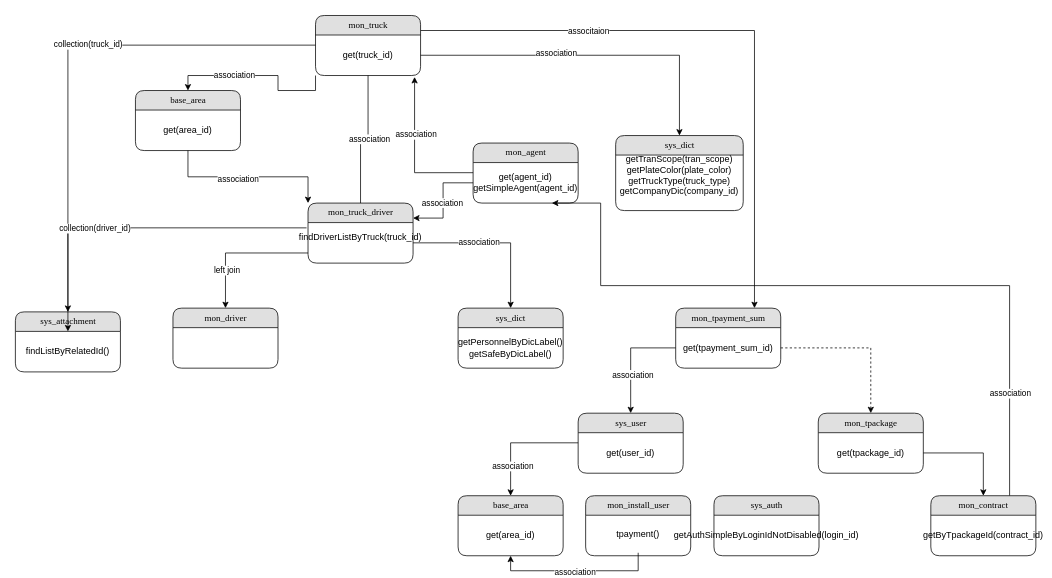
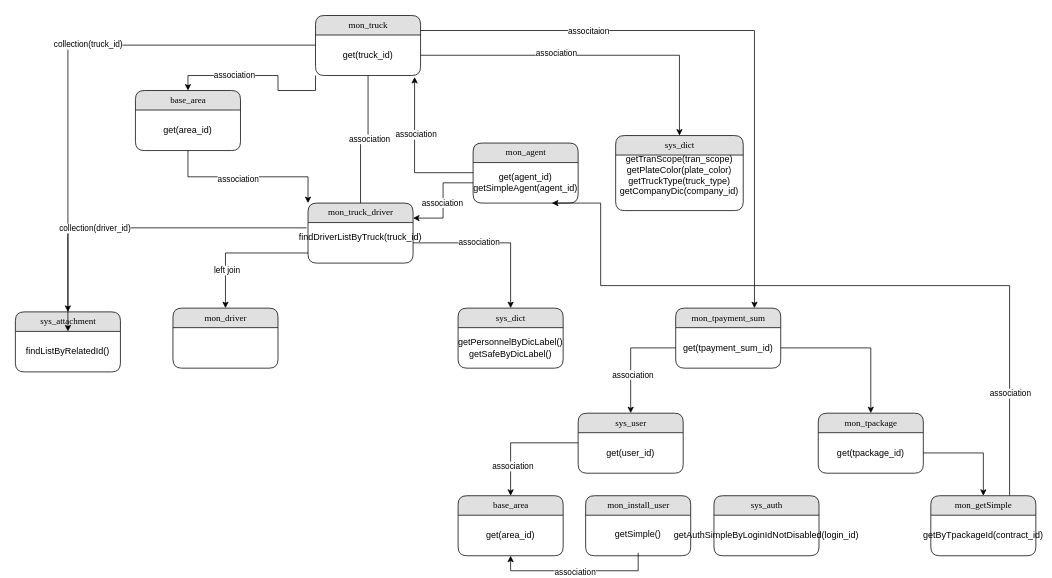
(855, 348) -> (855, 348)
(983, 505) -> (983, 505)
(638, 534) -> (638, 534)
